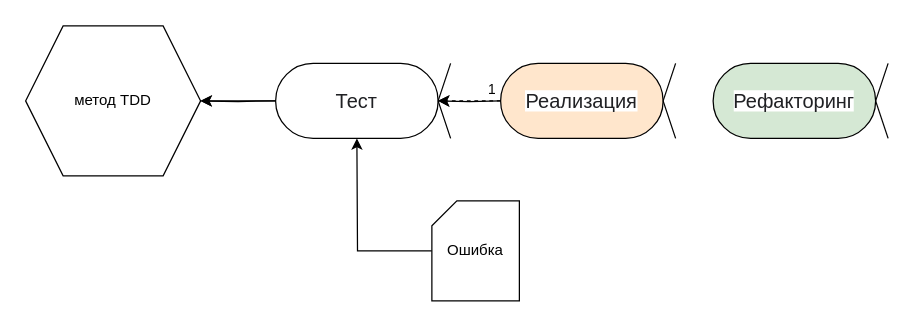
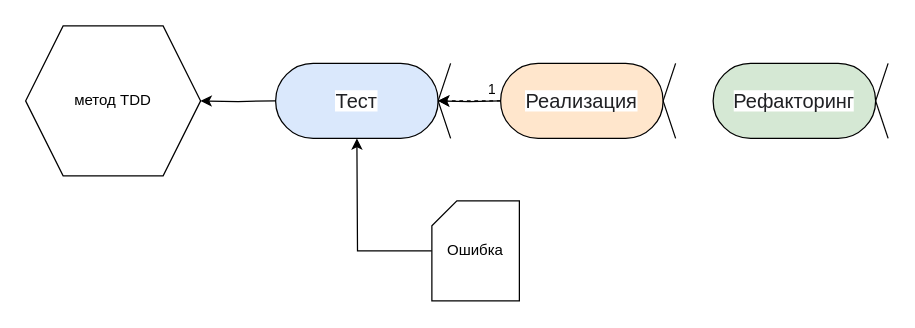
(276, 101) -> none
(357, 101) -> (357, 101)
